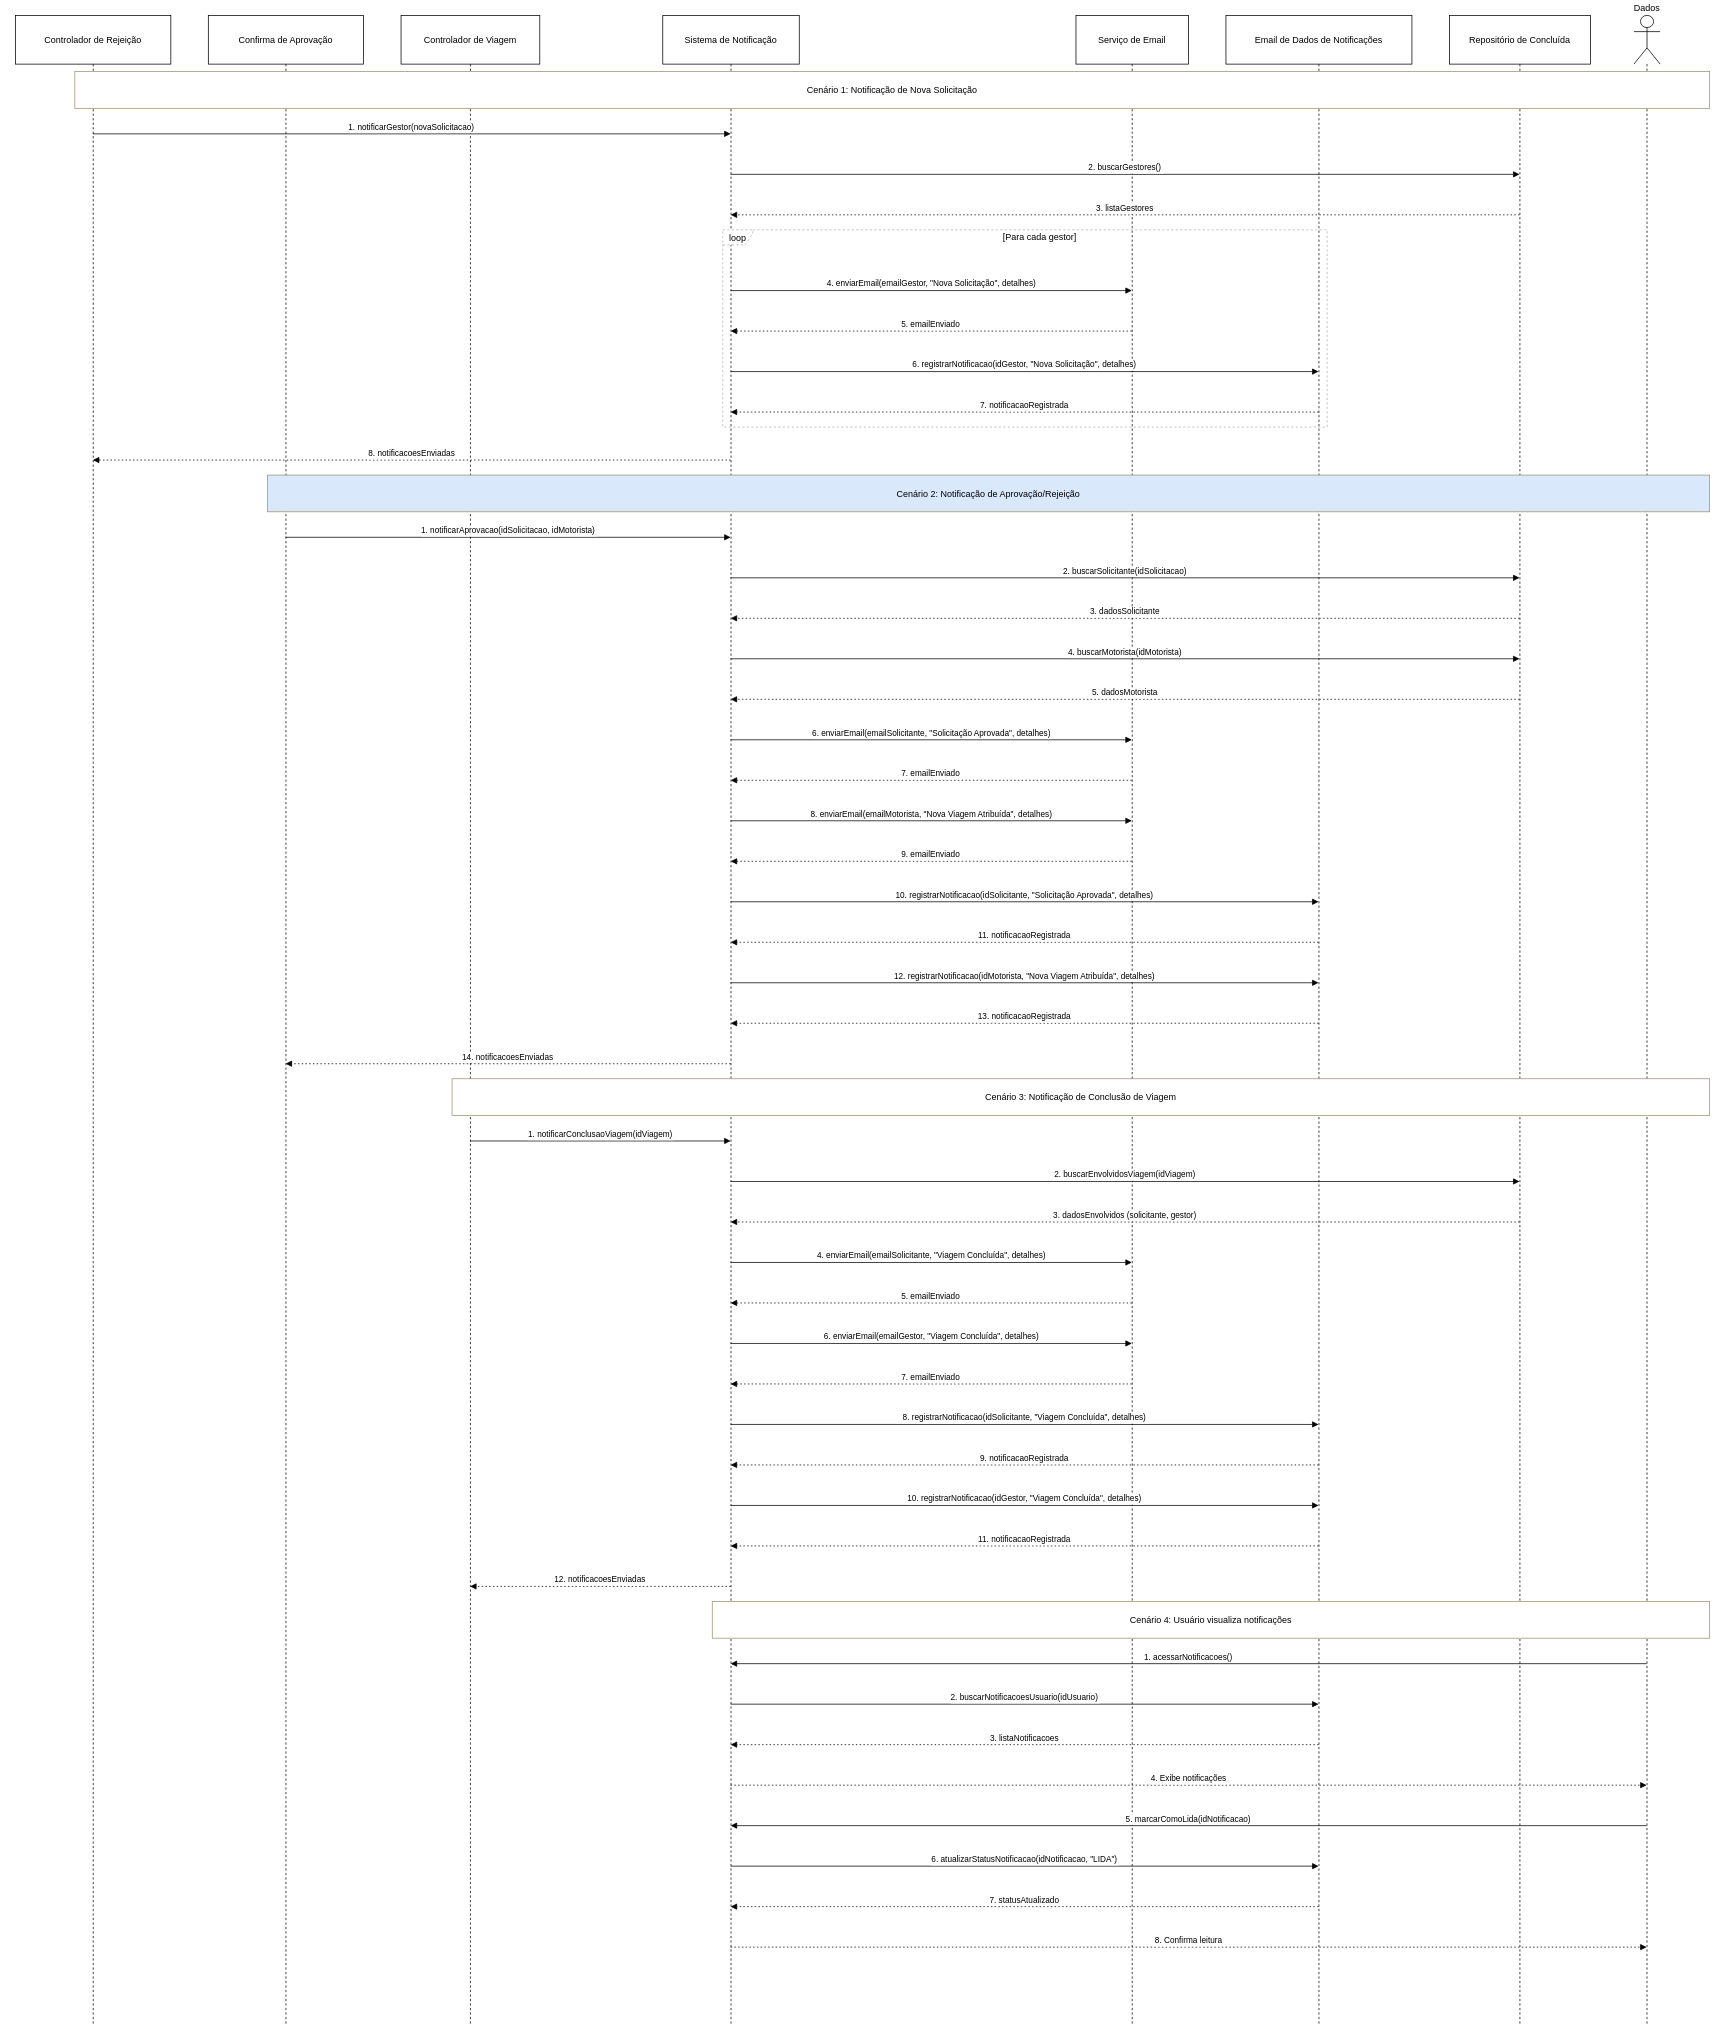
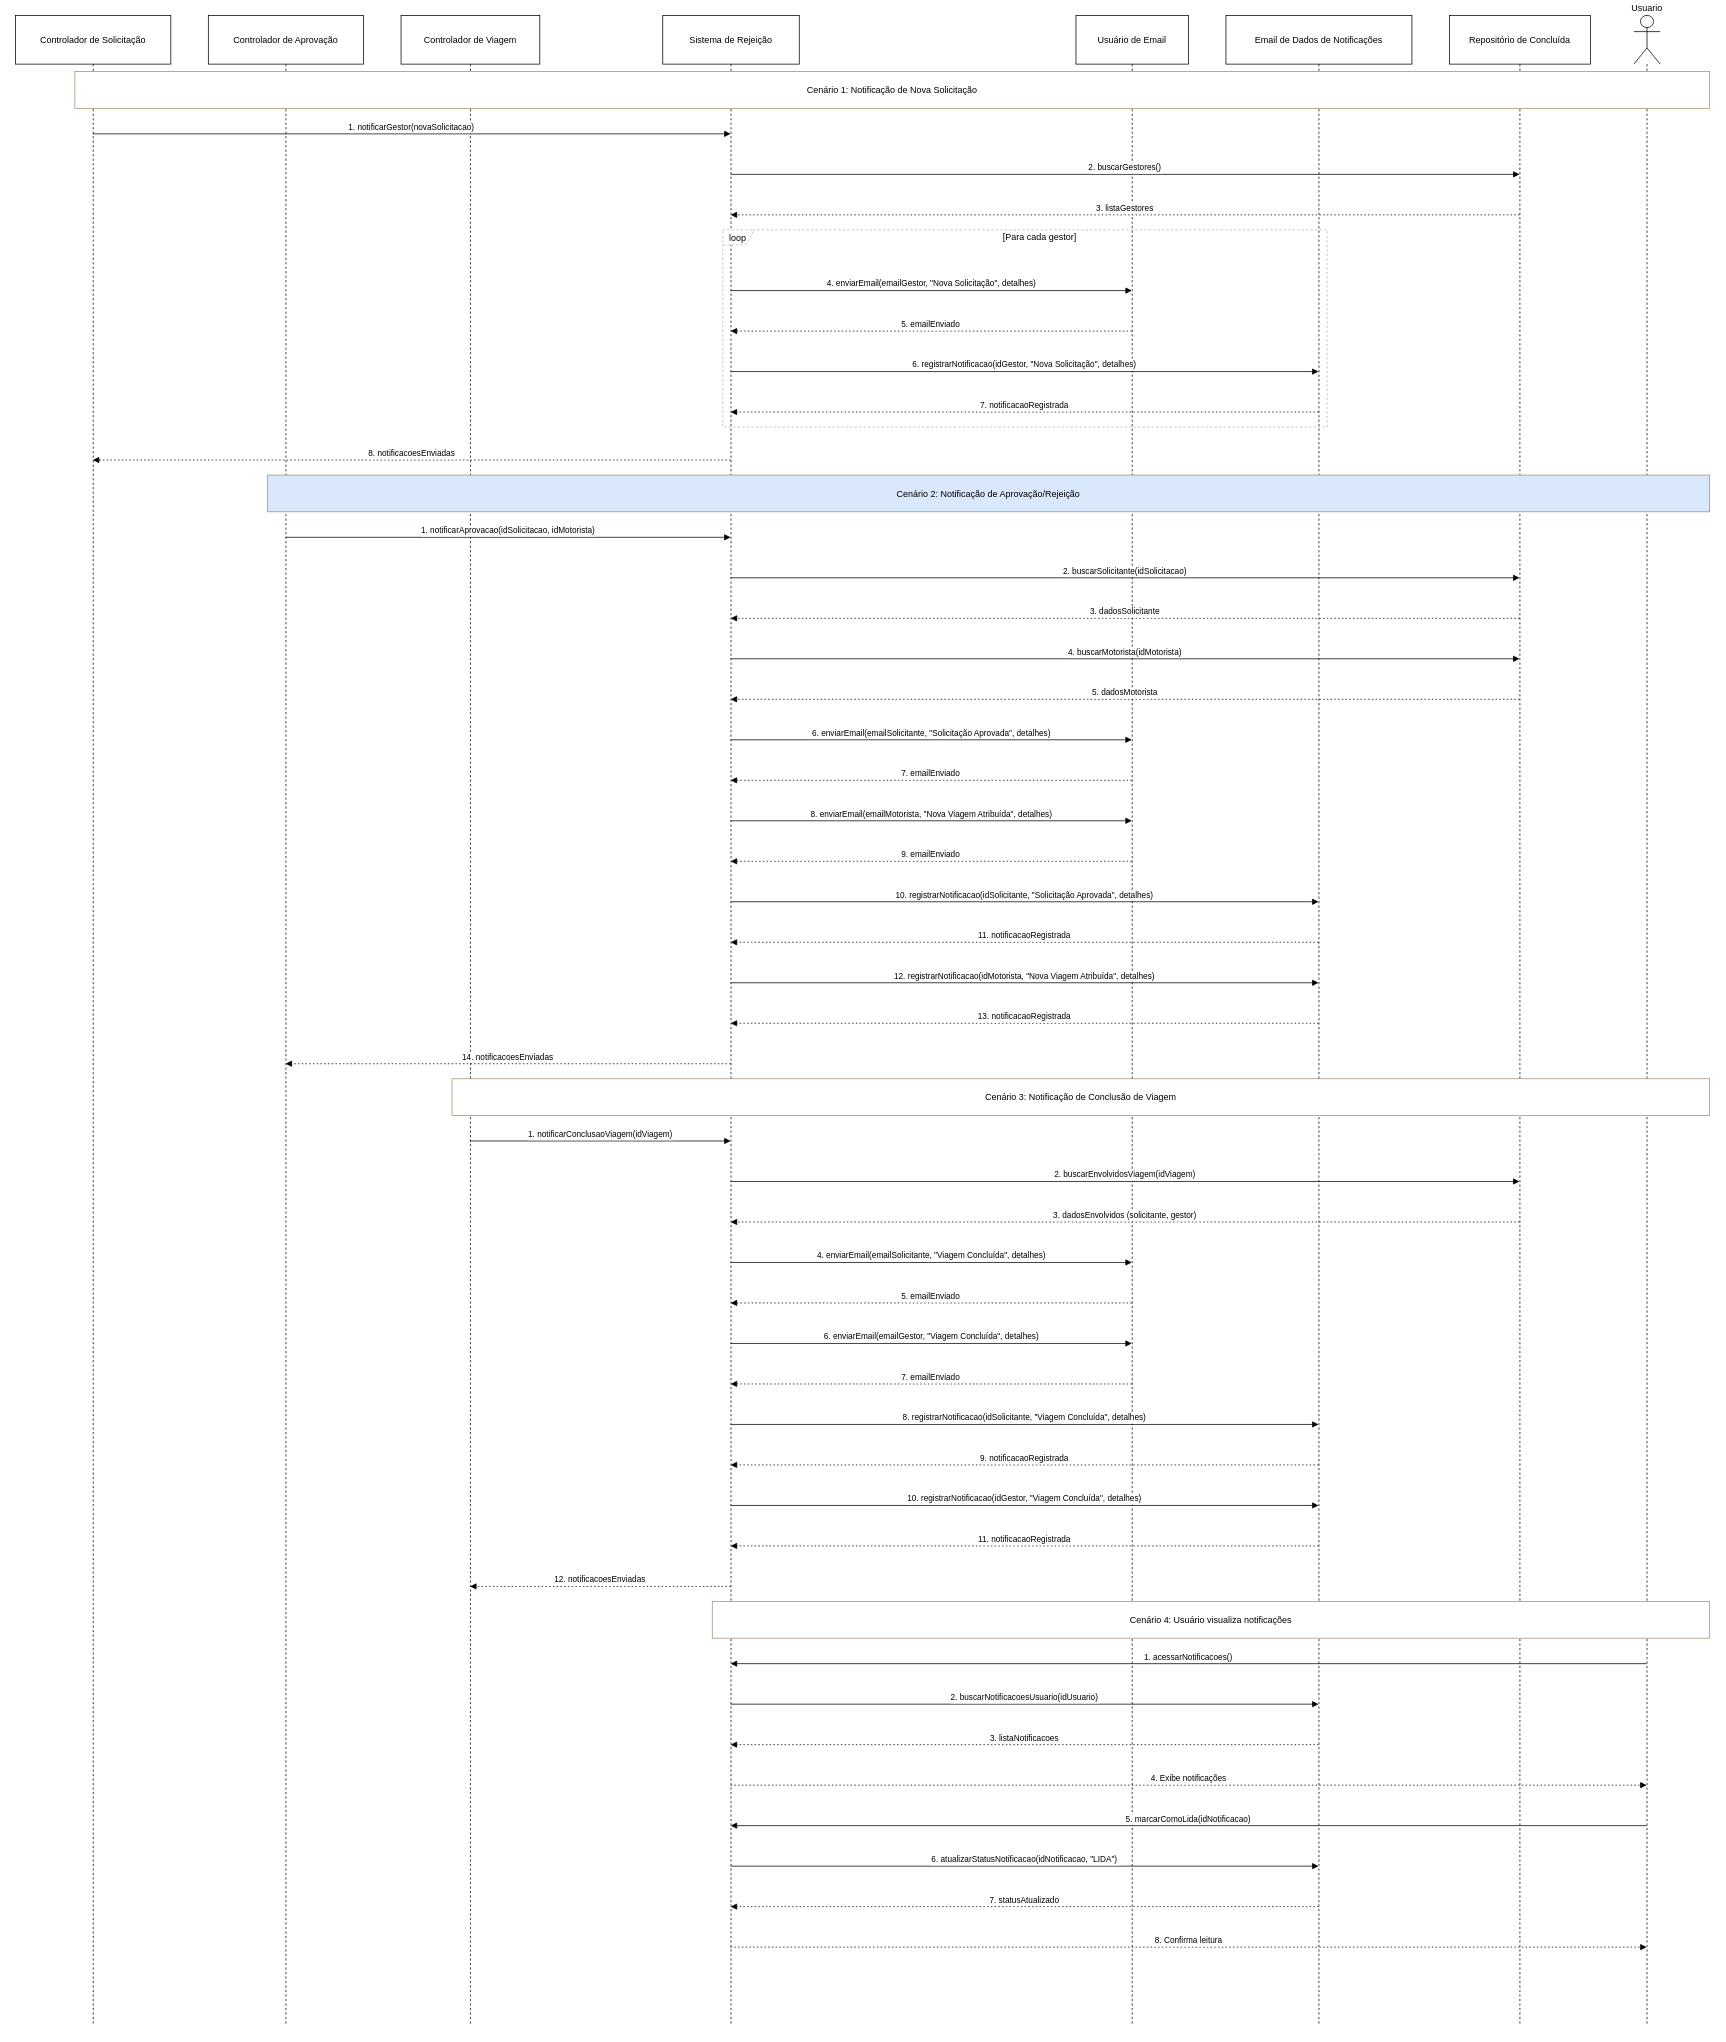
(1647, 2) -> (1647, 2)
(93, 40) -> (93, 40)
(286, 40) -> (286, 40)
(731, 40) -> (731, 40)
(1132, 40) -> (1132, 40)
